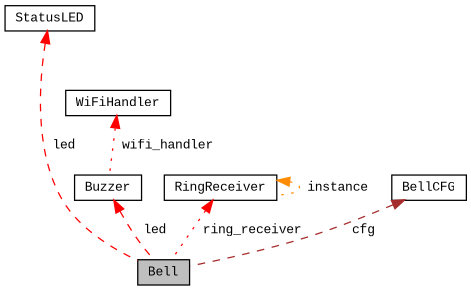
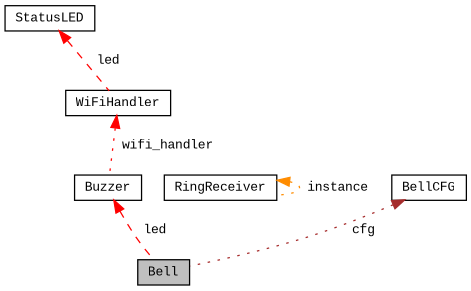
(50, 171) -> (88, 66)
(188, 235) -> none
(293, 241) -> (293, 241)
